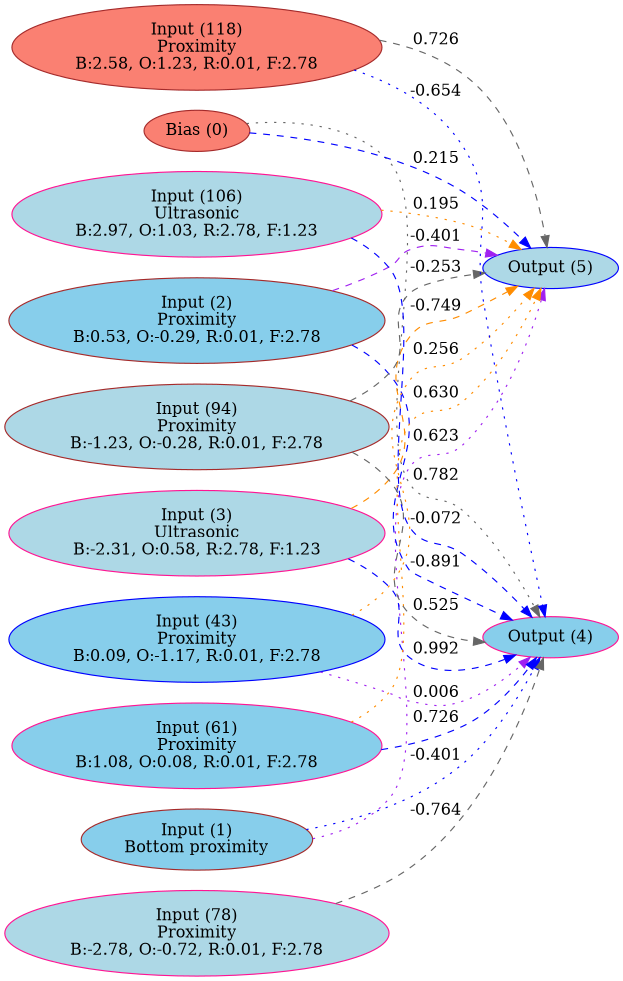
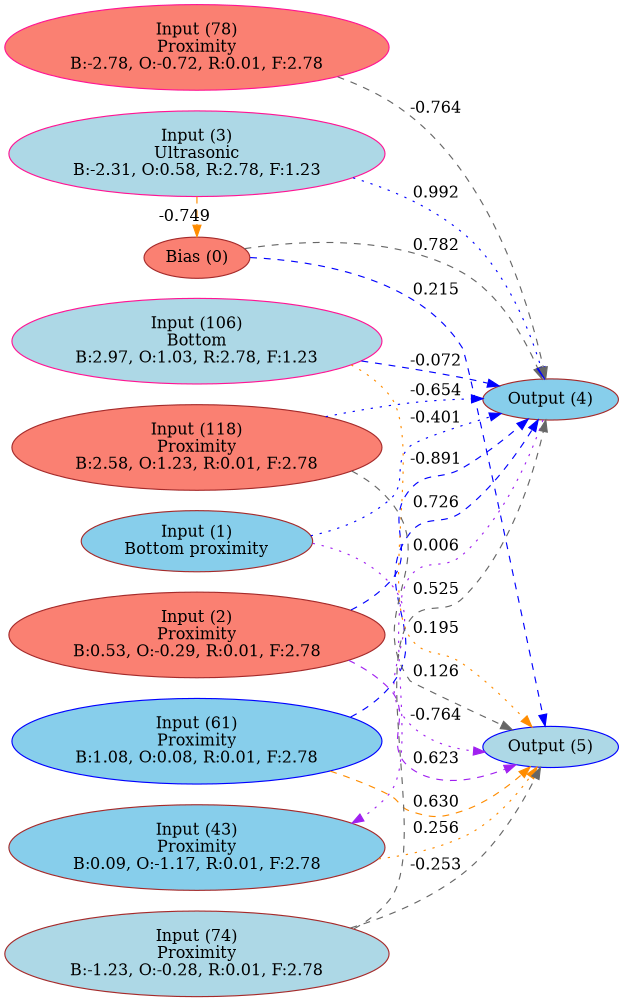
(436, 40) -> (436, 672)
(197, 214) -> (197, 341)
(436, 237) -> (436, 759)
(407, 270) -> (416, 254)
(197, 321) -> (197, 635)
(411, 336) -> (197, 211)
(415, 418) -> (426, 815)
(197, 427) -> (197, 954)
(436, 437) -> (436, 716)
(551, 637) -> (551, 399)
(197, 640) -> (197, 848)
(412, 659) -> (475, 245)
(424, 704) -> (412, 574)
(197, 746) -> (197, 741)
(197, 933) -> (197, 47)
